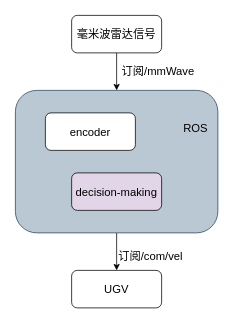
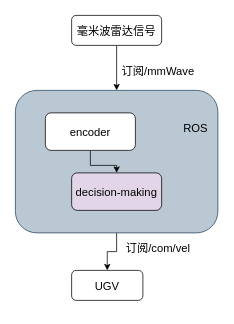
(117, 34) -> (117, 30)
none -> (96, 165)
(150, 255) -> (158, 248)
(117, 289) -> (107, 285)
